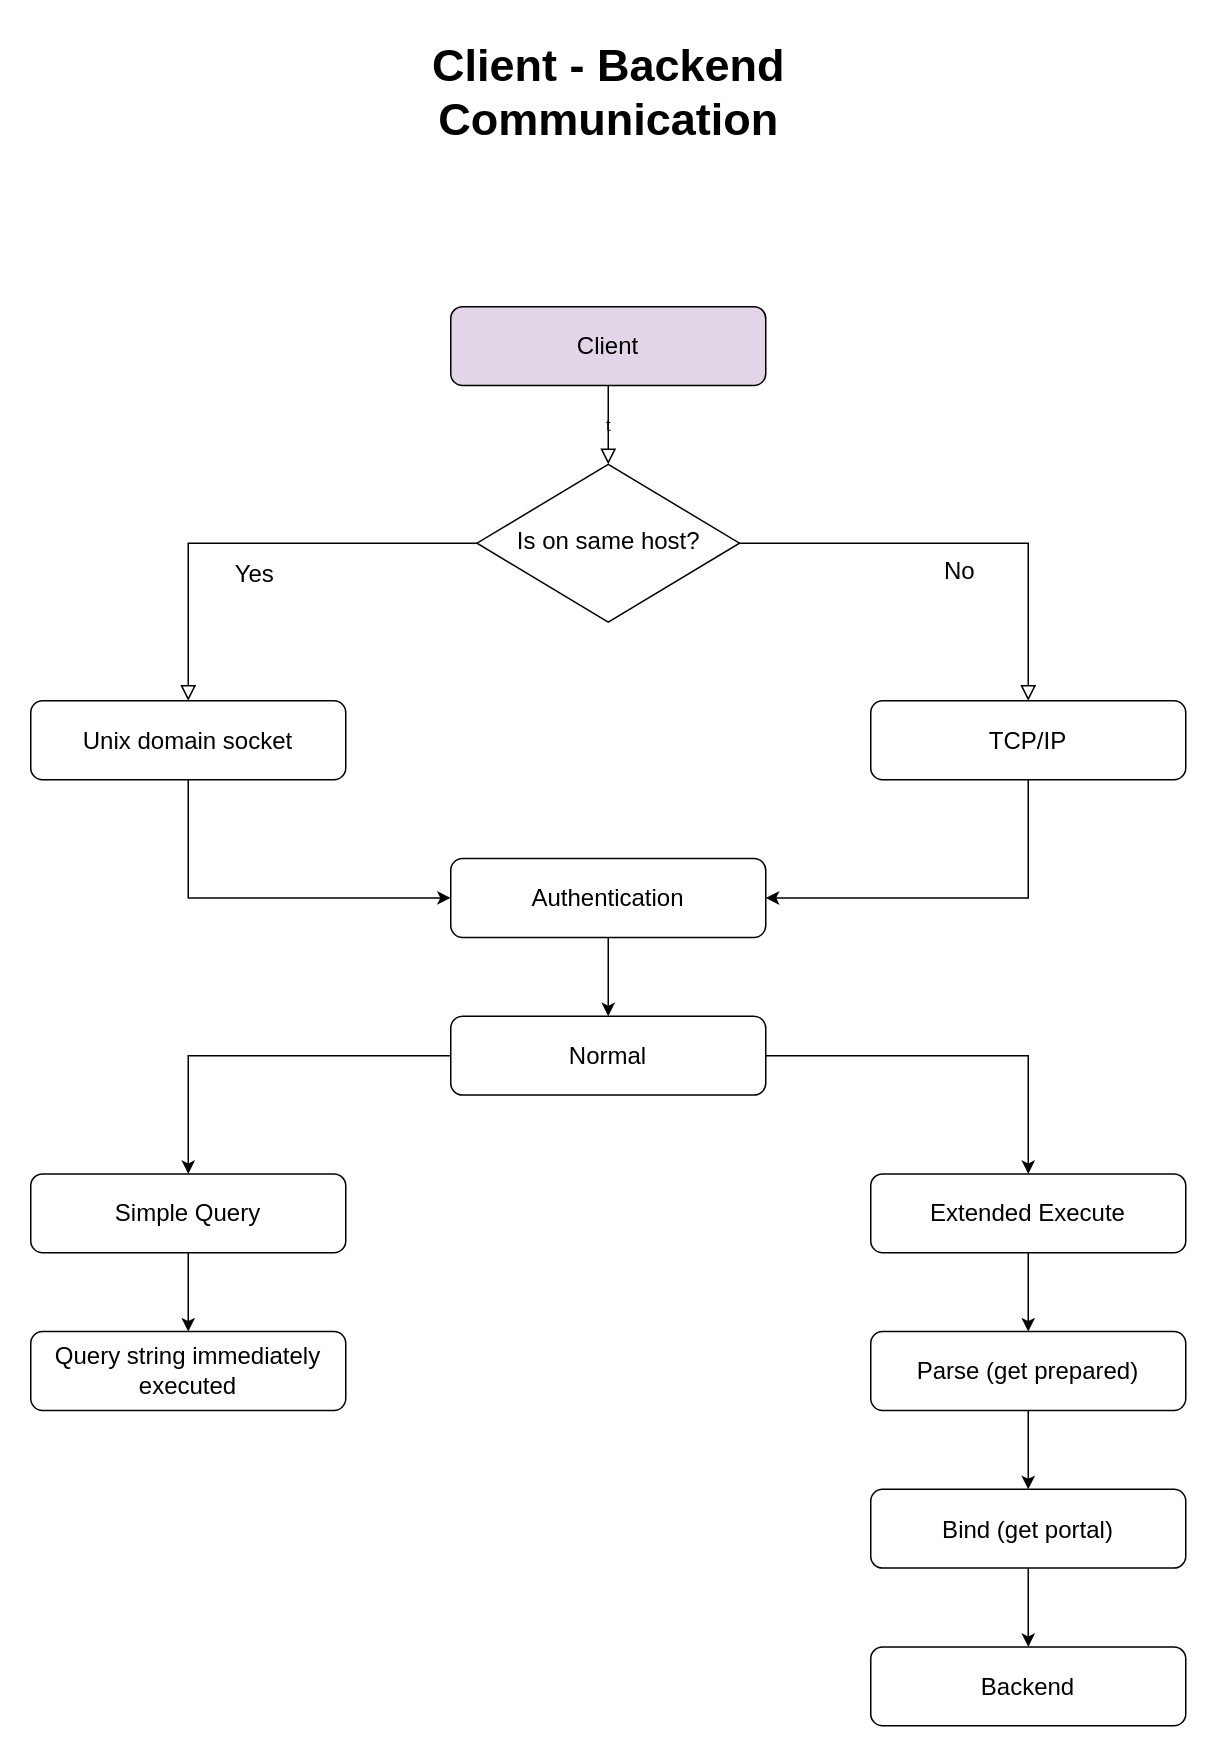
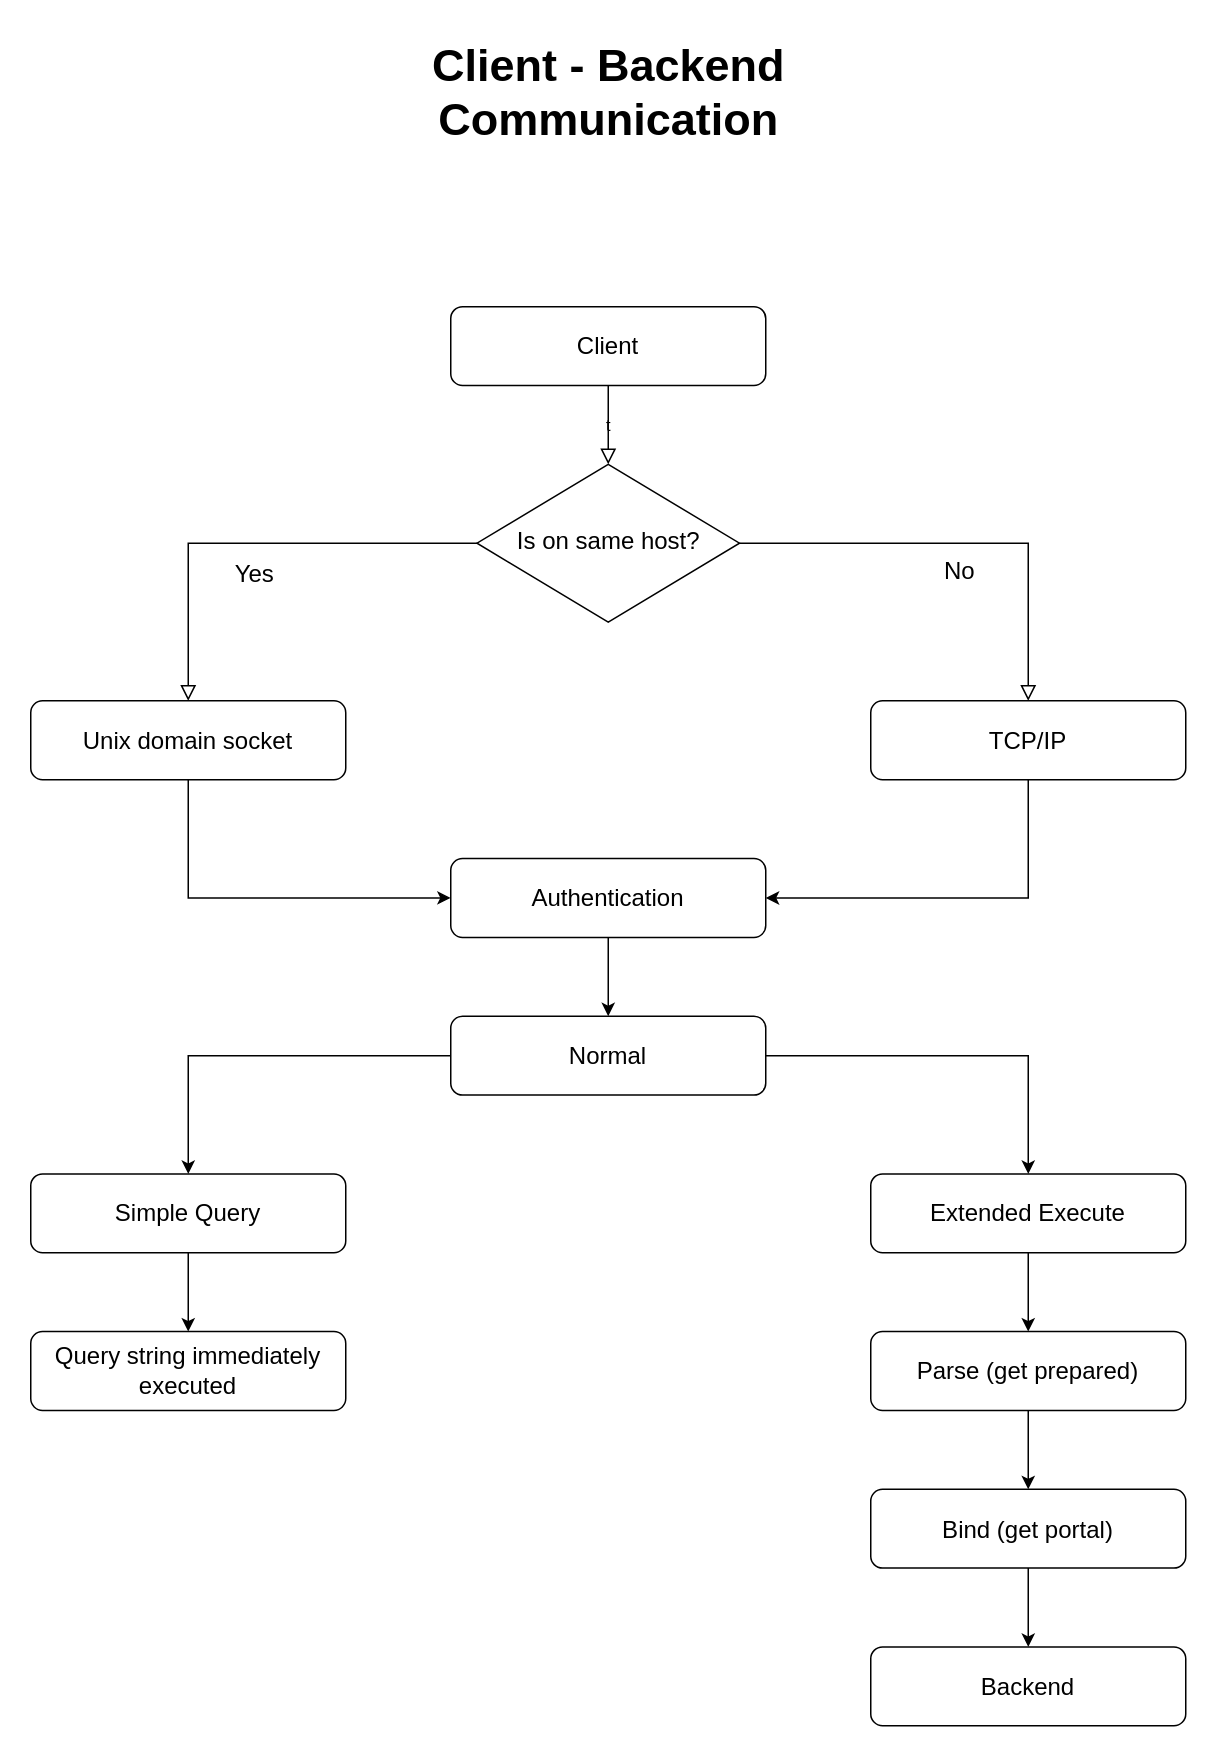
(608, 346) -> (608, 346)
